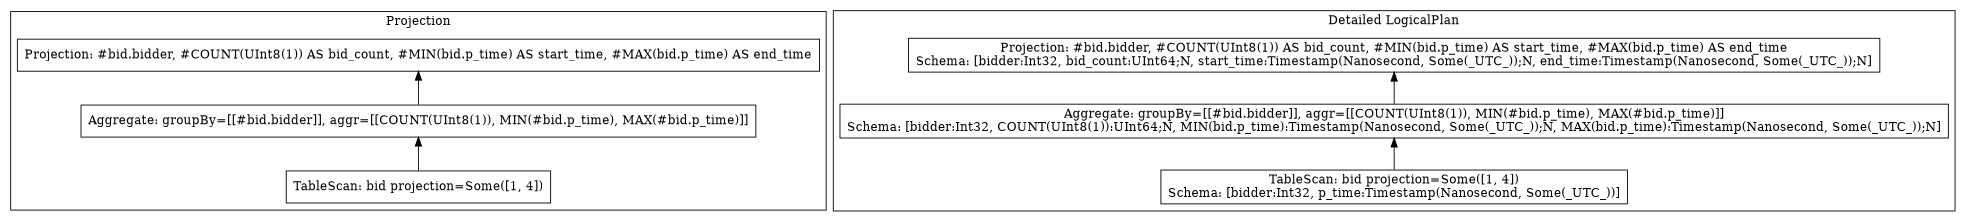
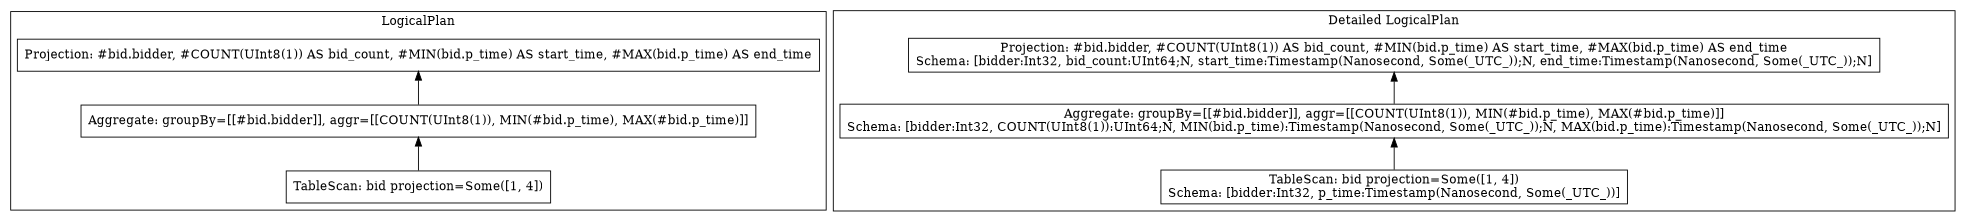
(418, 22) -> (418, 22)
